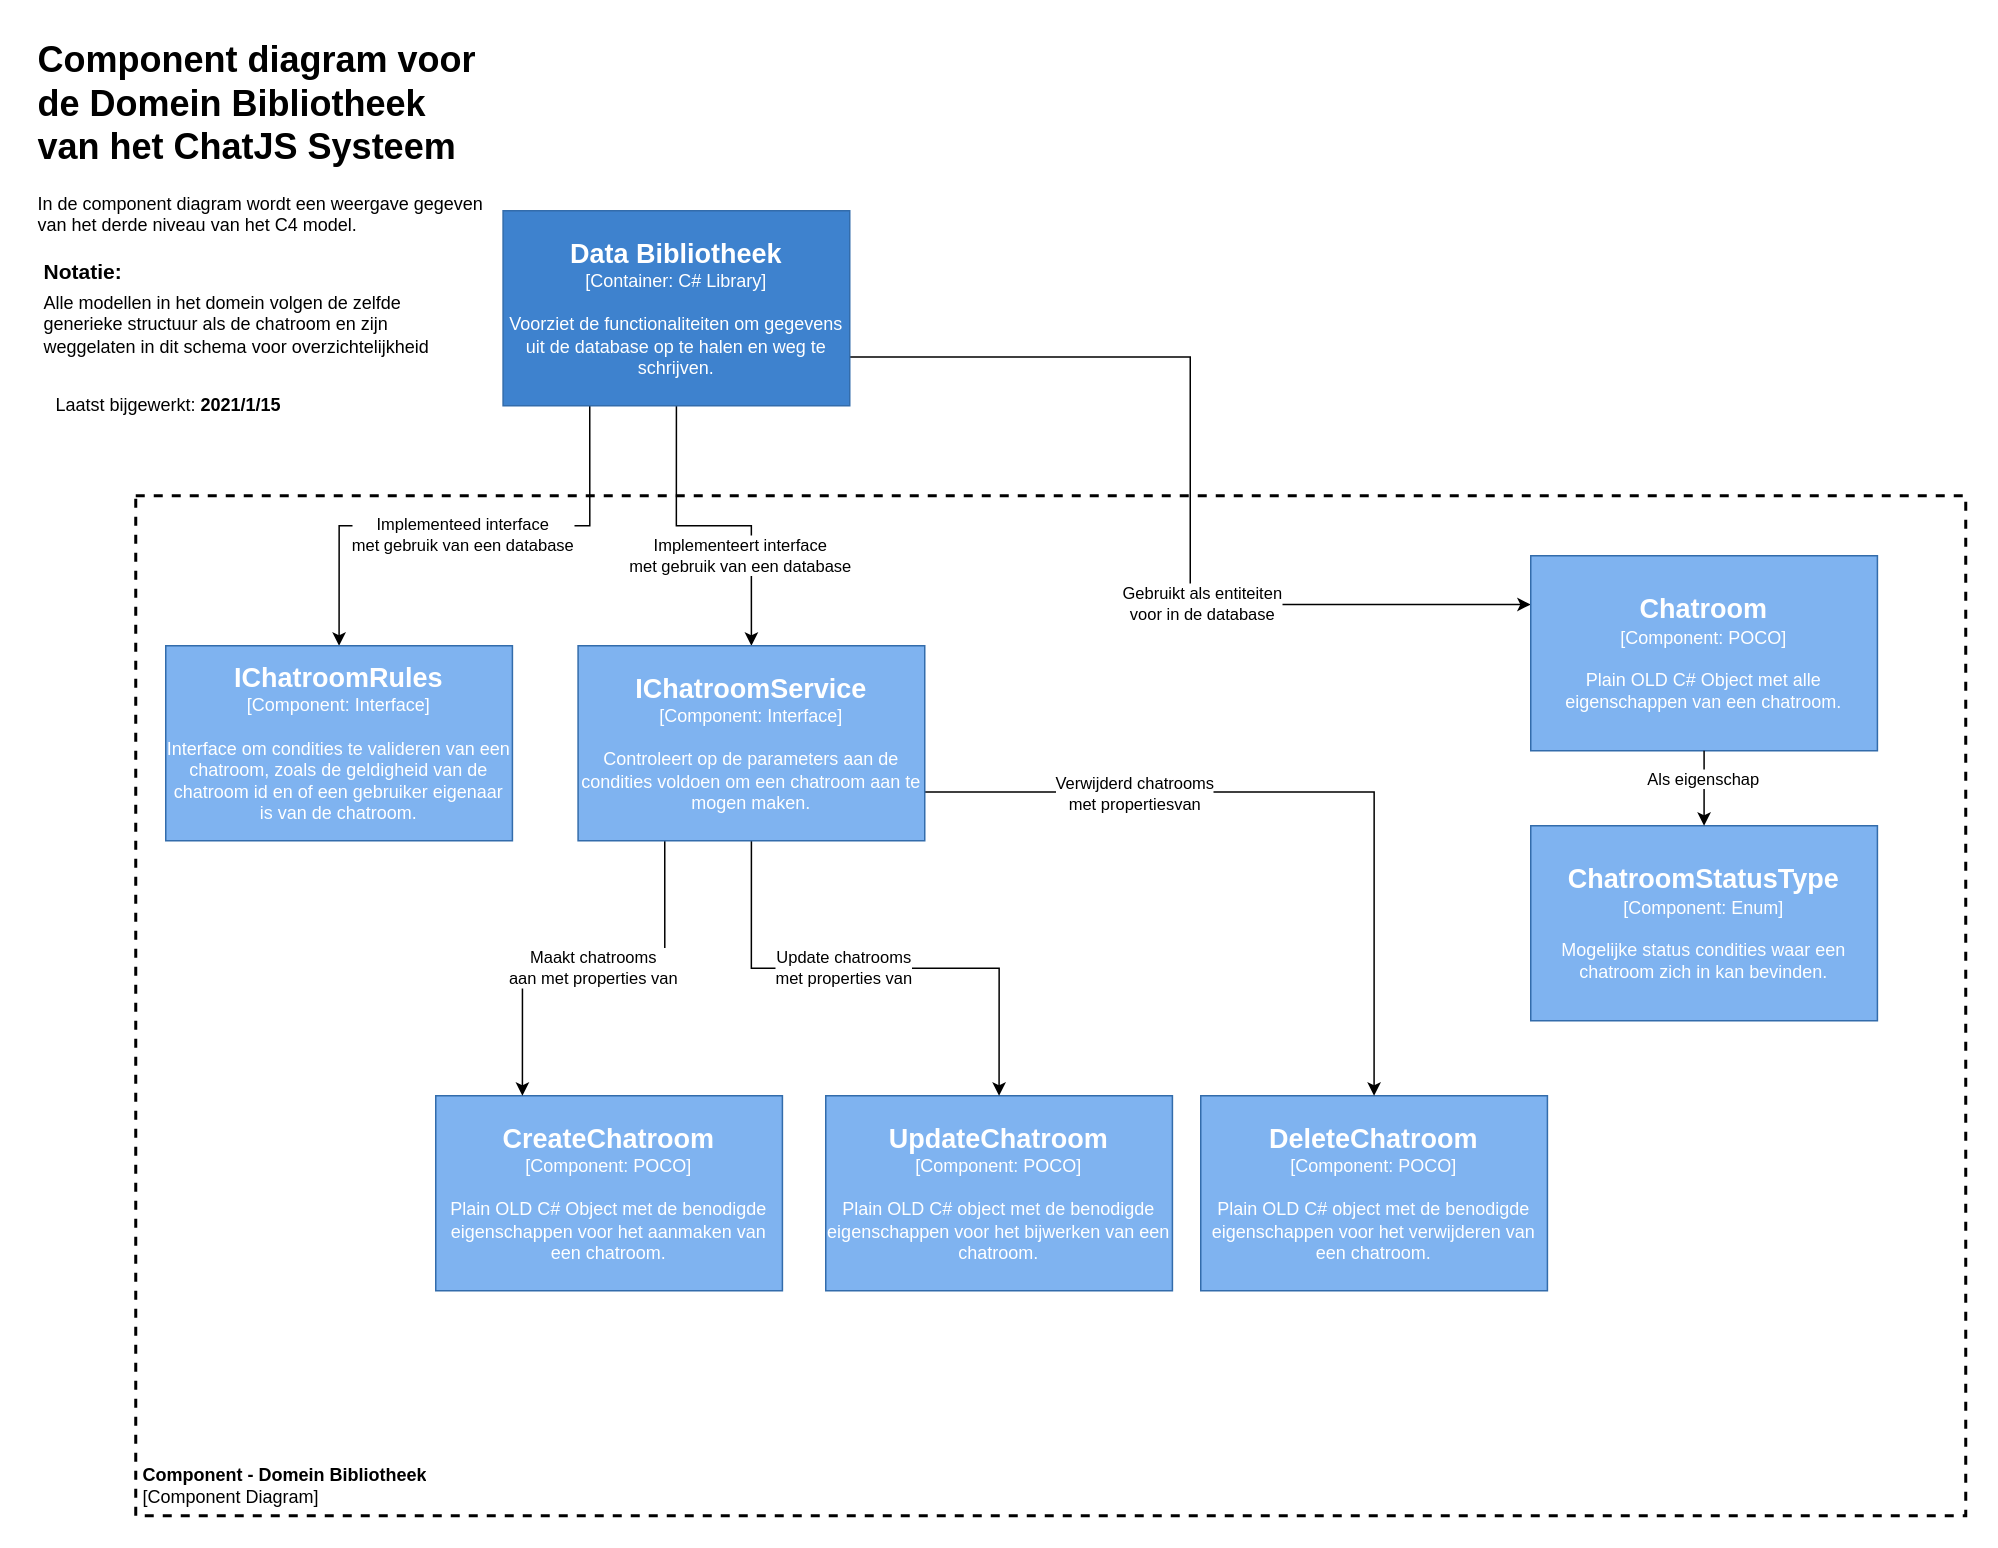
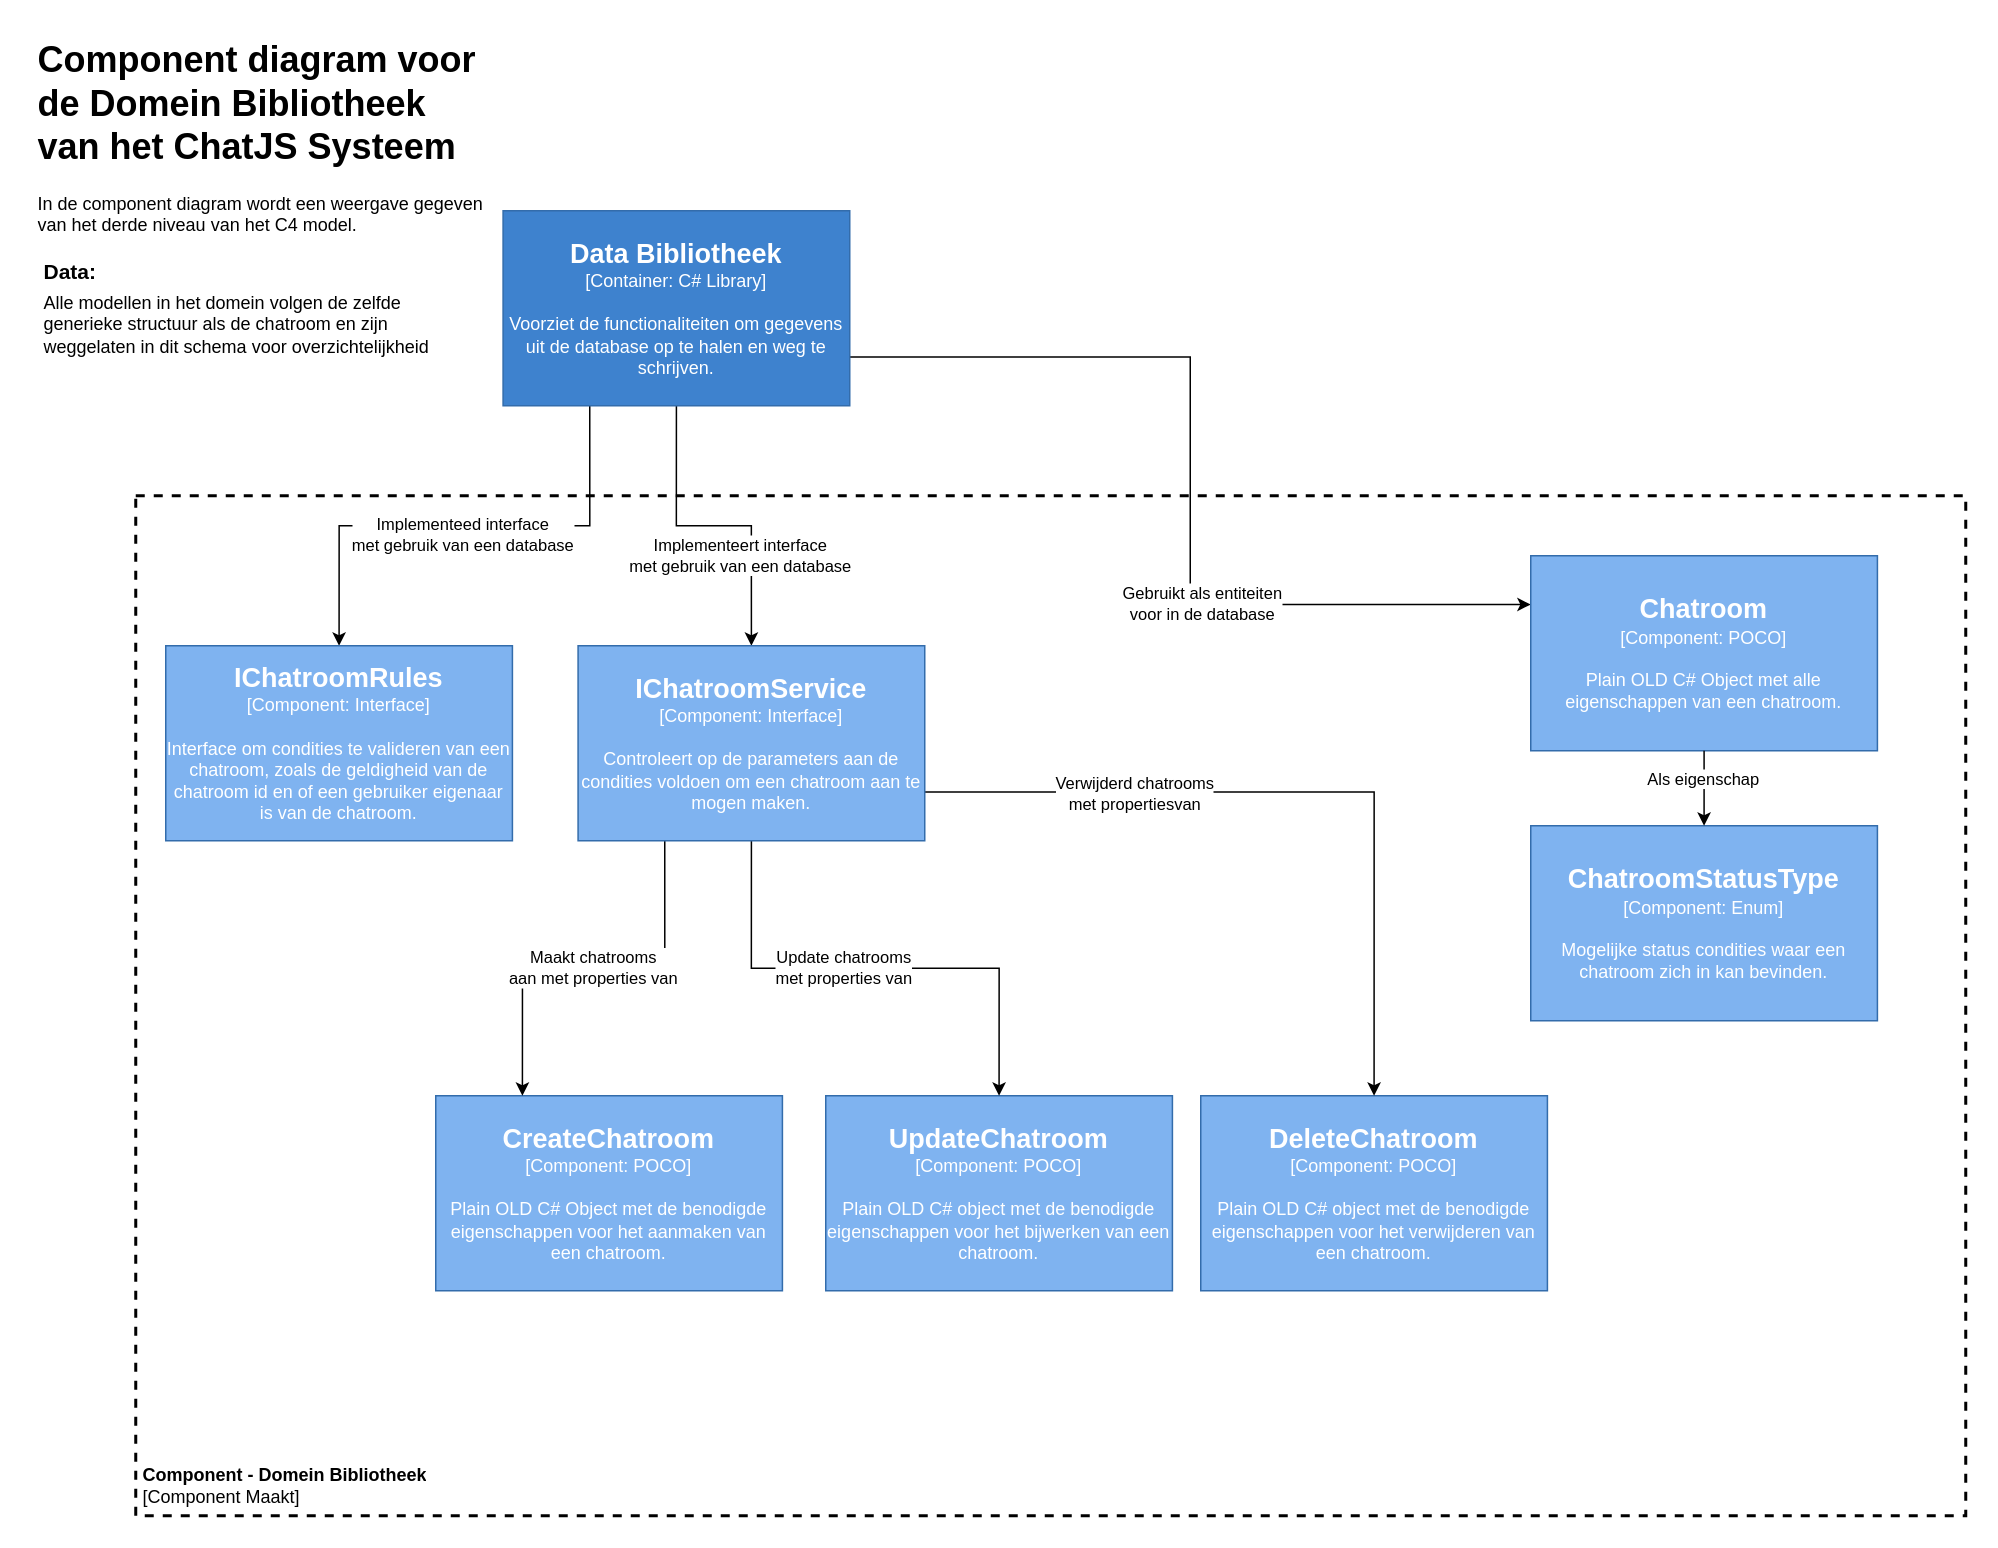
(86, 272) -> (71, 272)
(169, 406) -> none
(278, 1485) -> (278, 1485)
